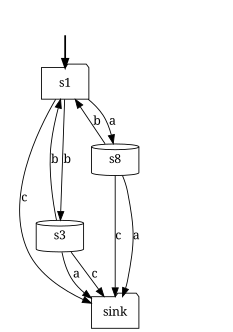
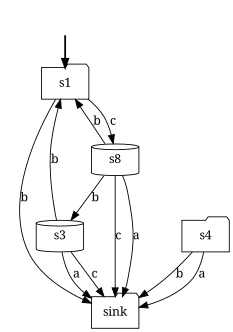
(113, 122) -> (113, 122)
(63, 155) -> (90, 194)
(24, 198) -> (24, 198)
none -> (206, 236)
